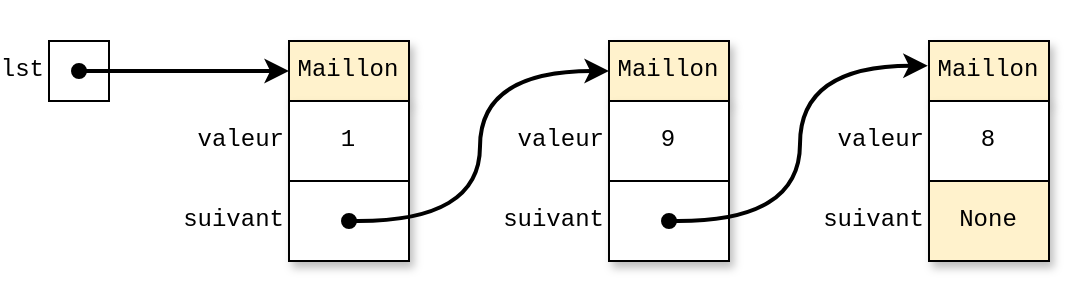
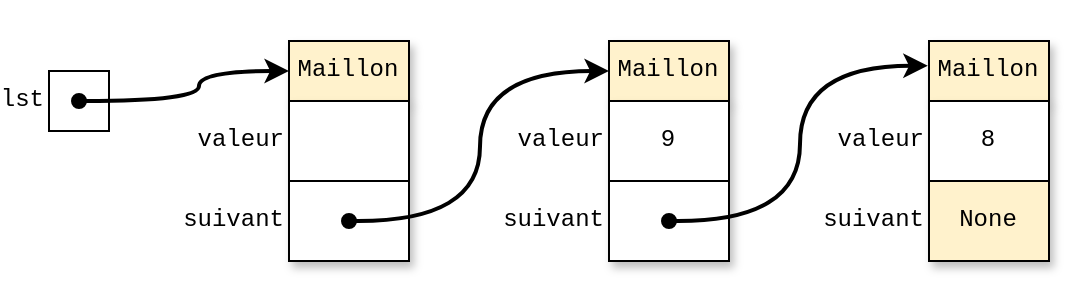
(79, 71) -> (79, 101)
(349, 141) -> none
